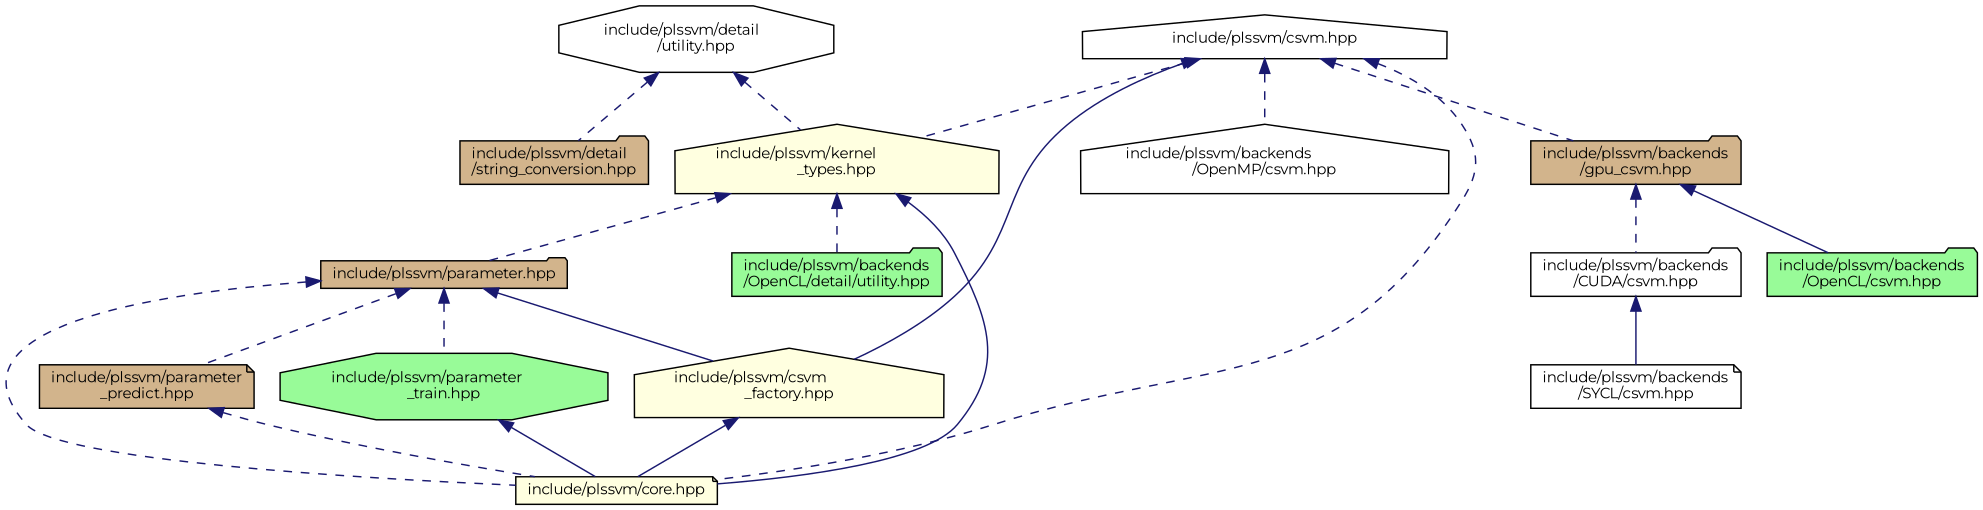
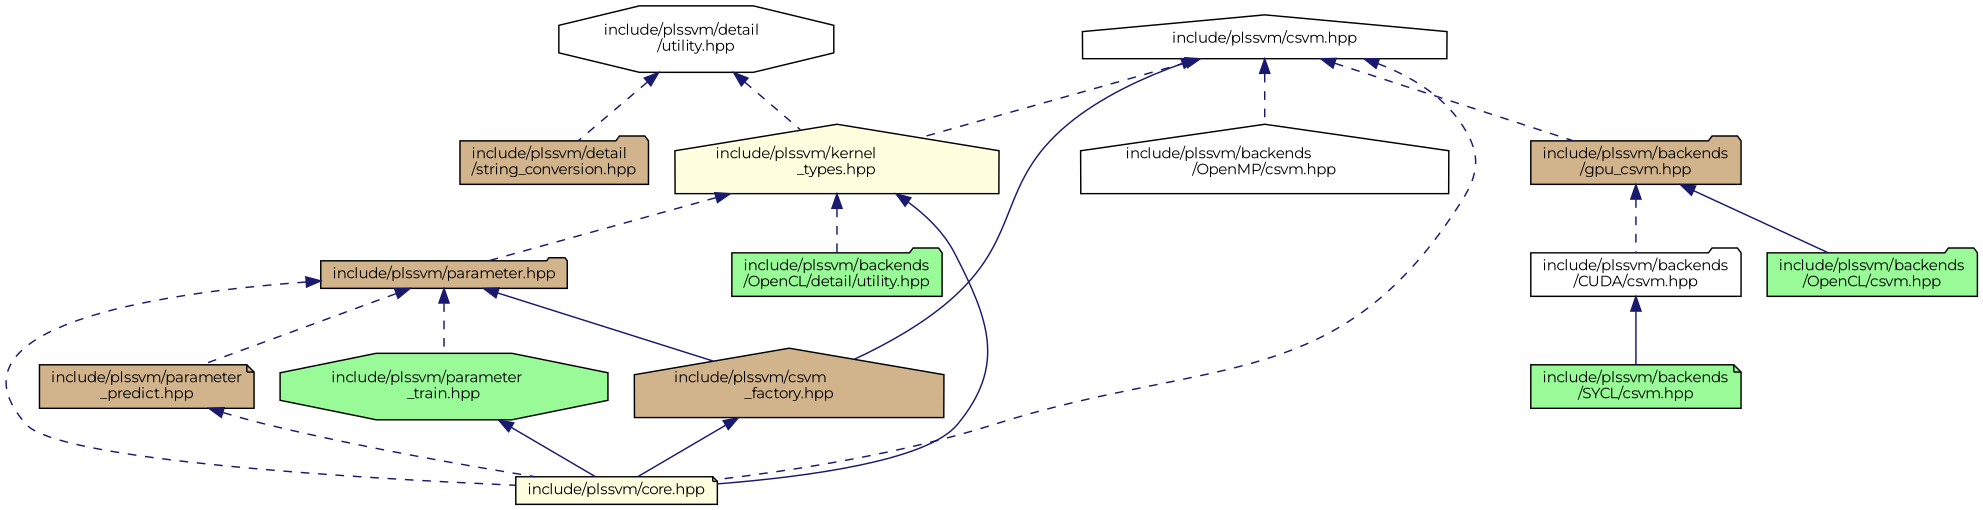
(789, 387) -> (789, 387)
(1636, 387) -> (1636, 387)
